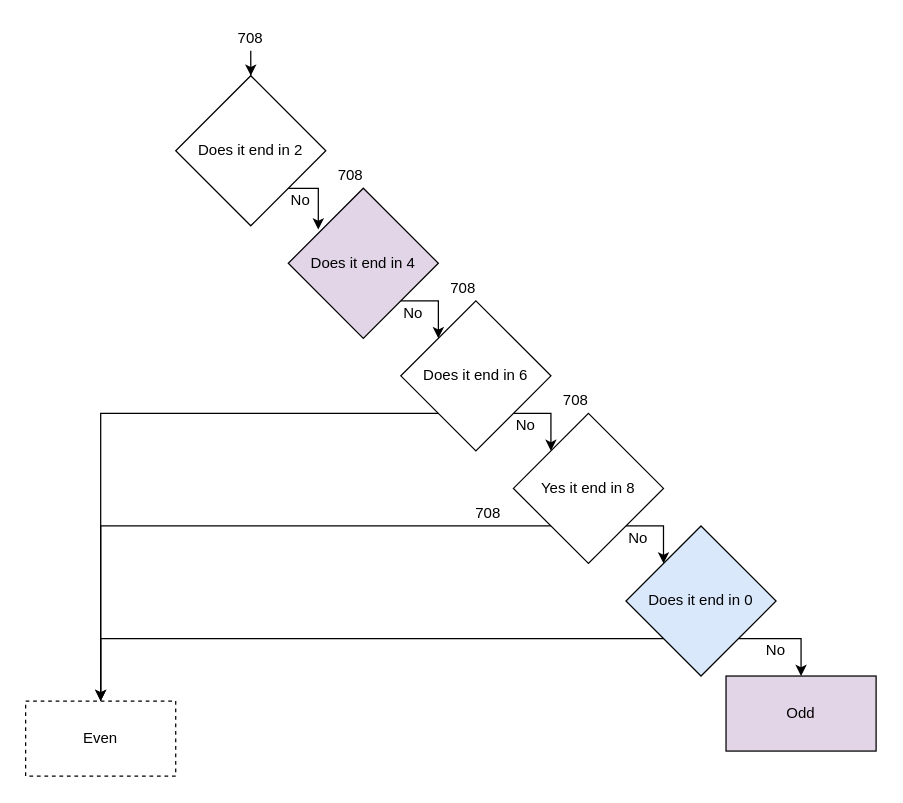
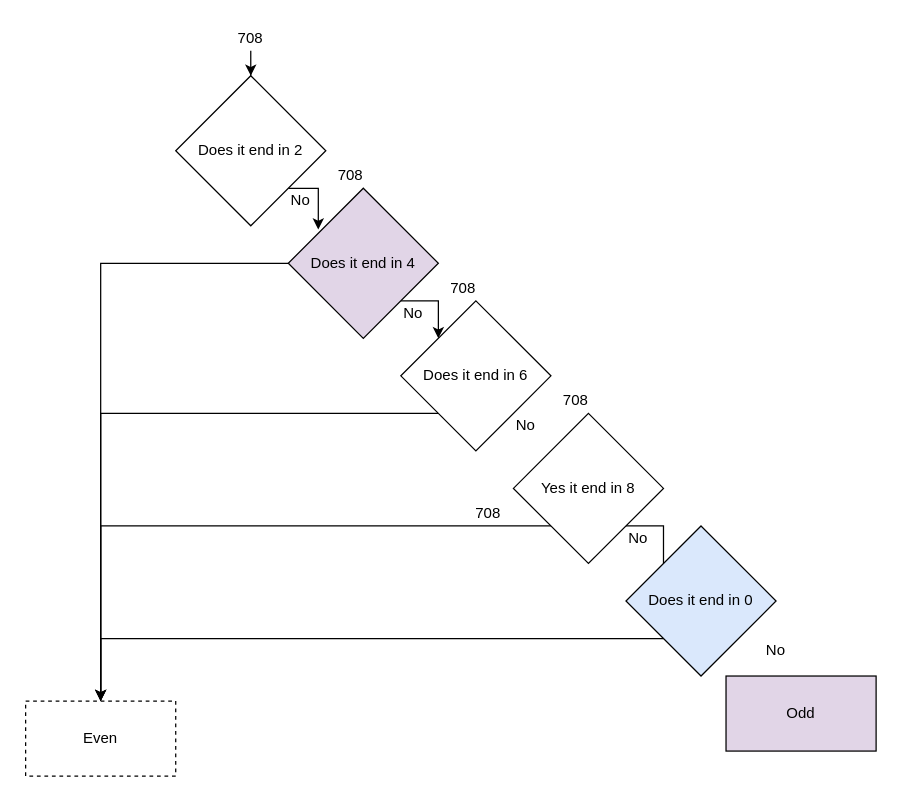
none -> (121, 263)
(547, 413) -> none
(663, 553) -> (663, 557)
(783, 638) -> none
